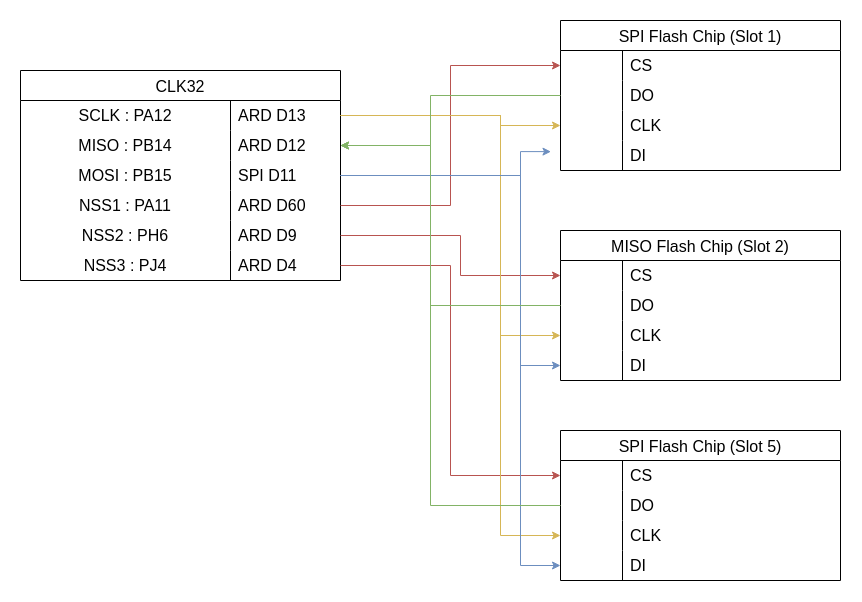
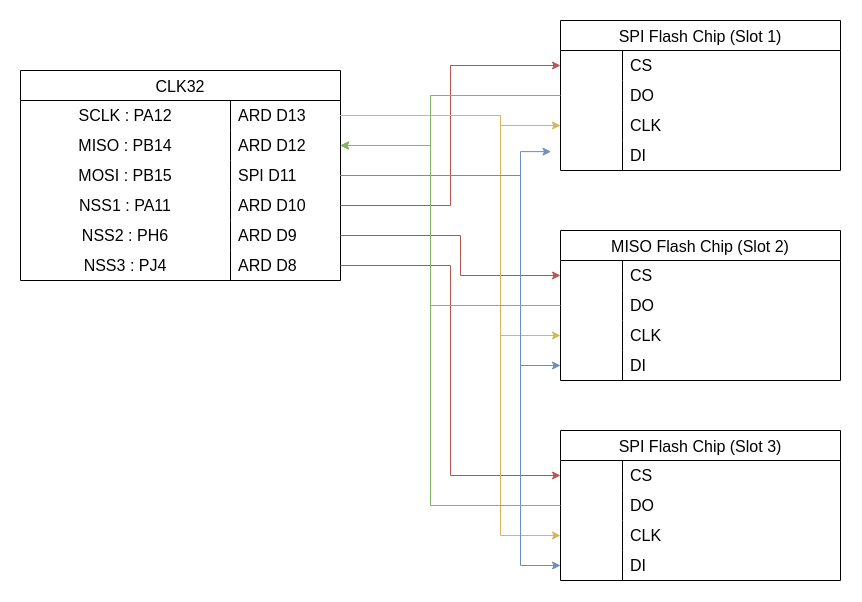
(268, 206) -> (268, 206)
(263, 266) -> (263, 266)
(700, 447) -> (700, 447)
